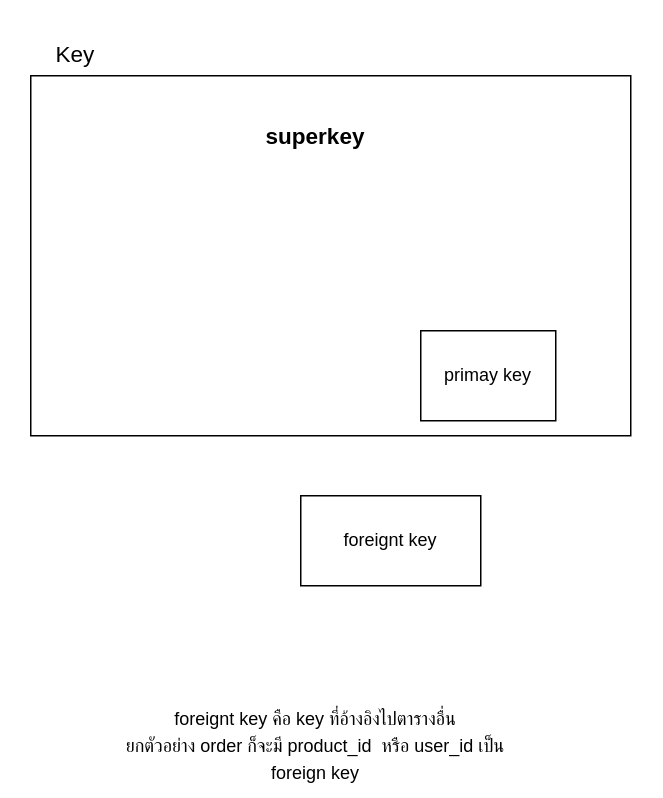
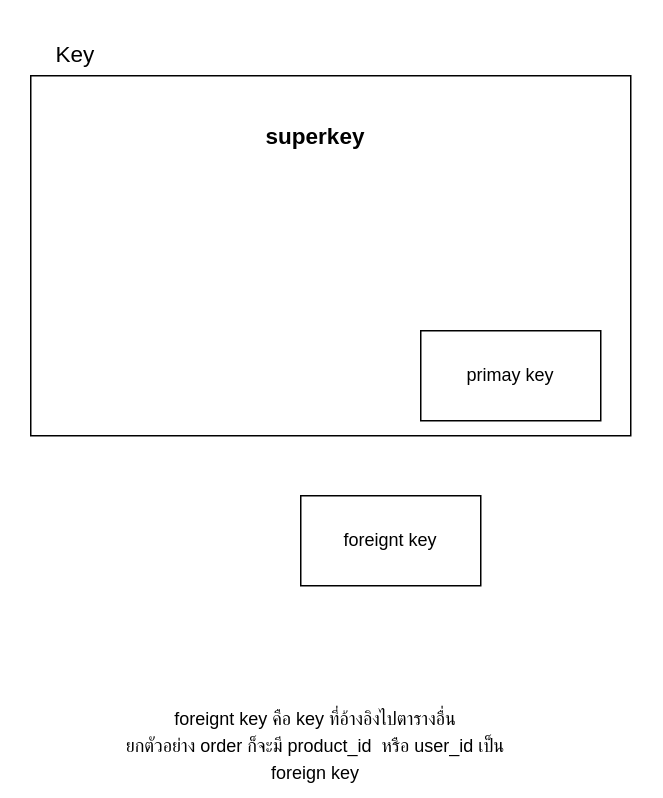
(488, 376) -> (511, 376)
